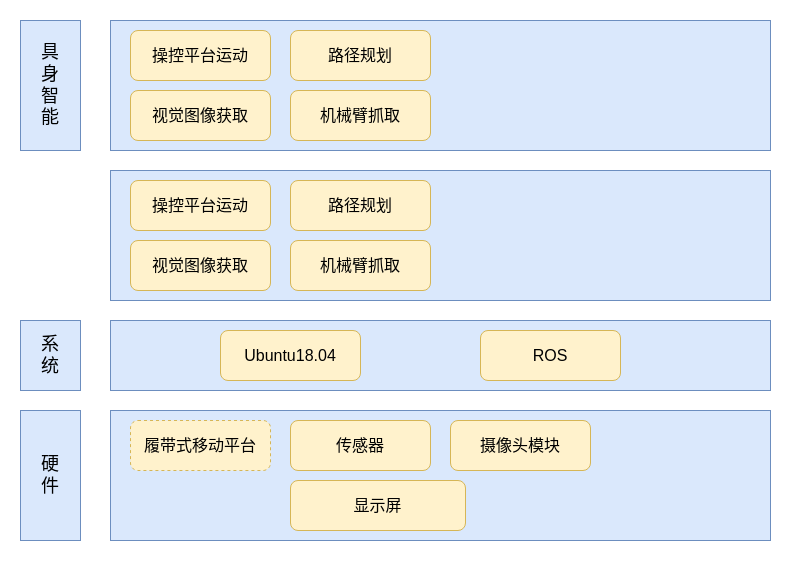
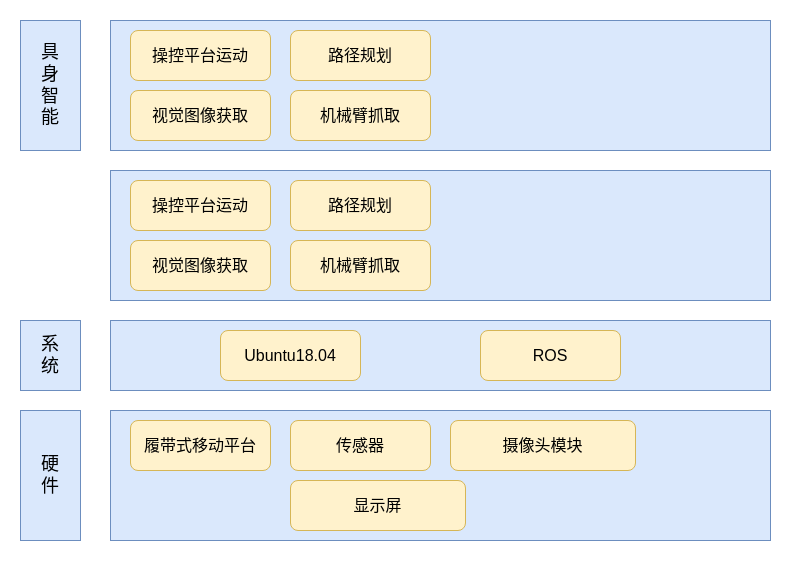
(201, 446) -> (201, 446)
(521, 446) -> (543, 446)
